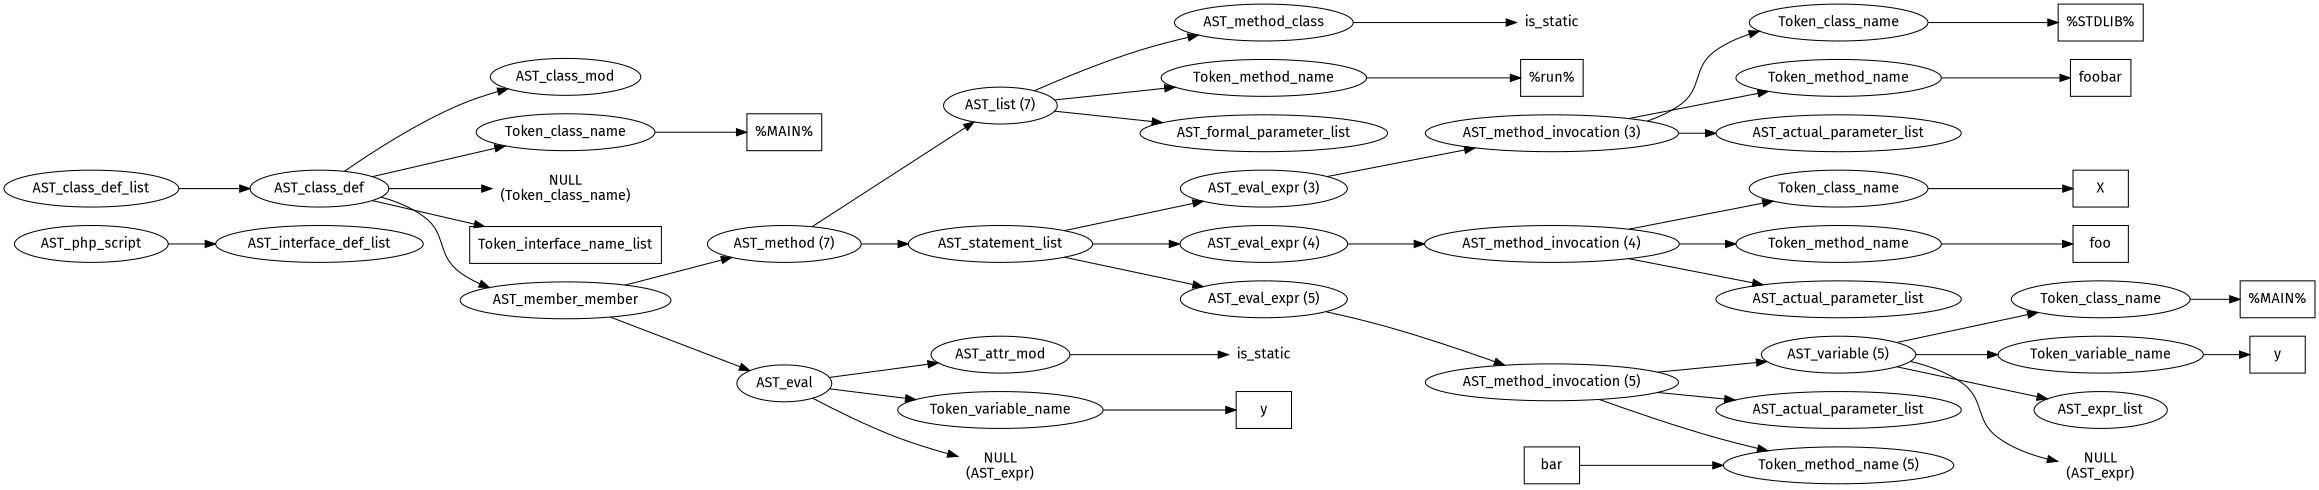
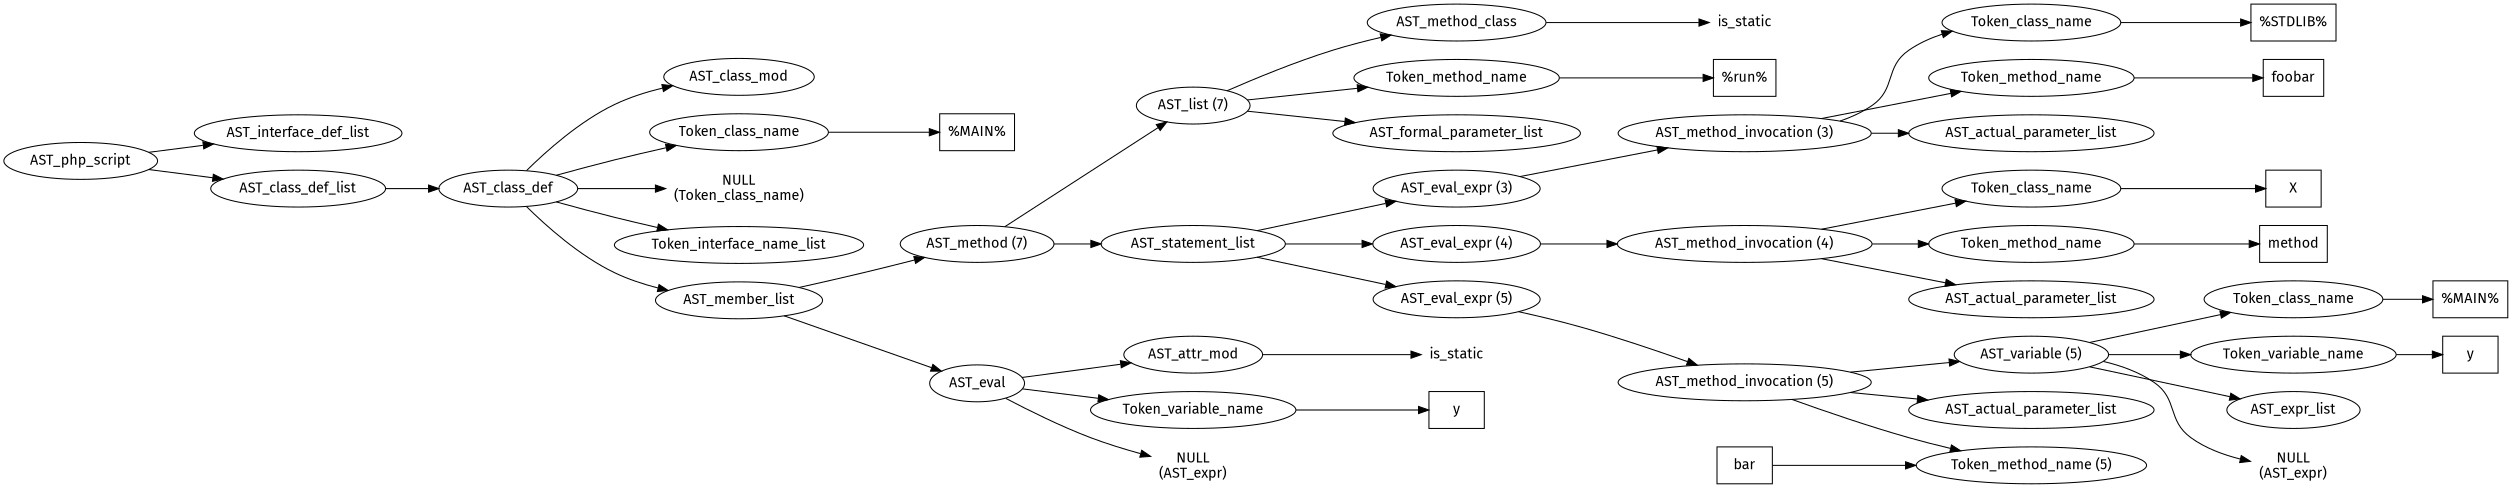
none -> (181, 174)
(2101, 244) -> (2293, 244)
(566, 245) -> (739, 245)
(566, 300) -> (739, 300)
